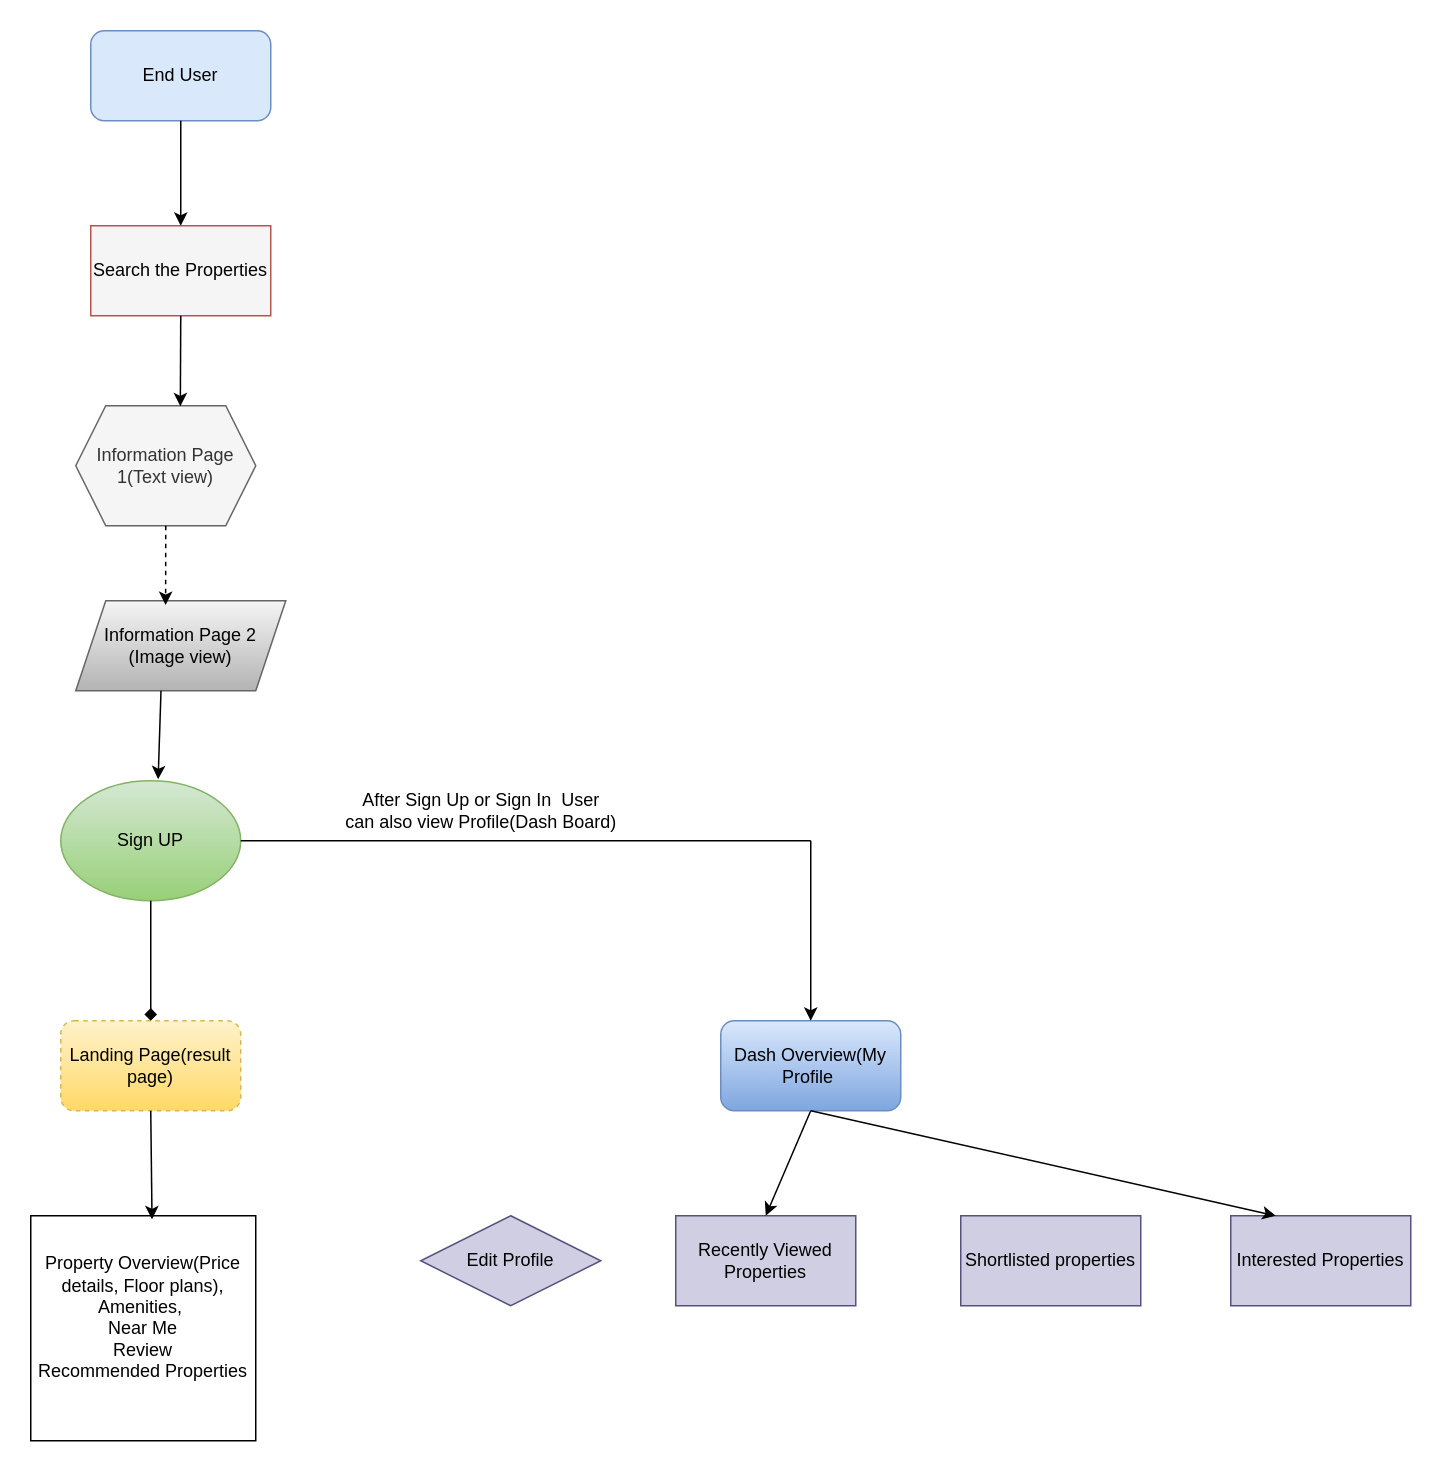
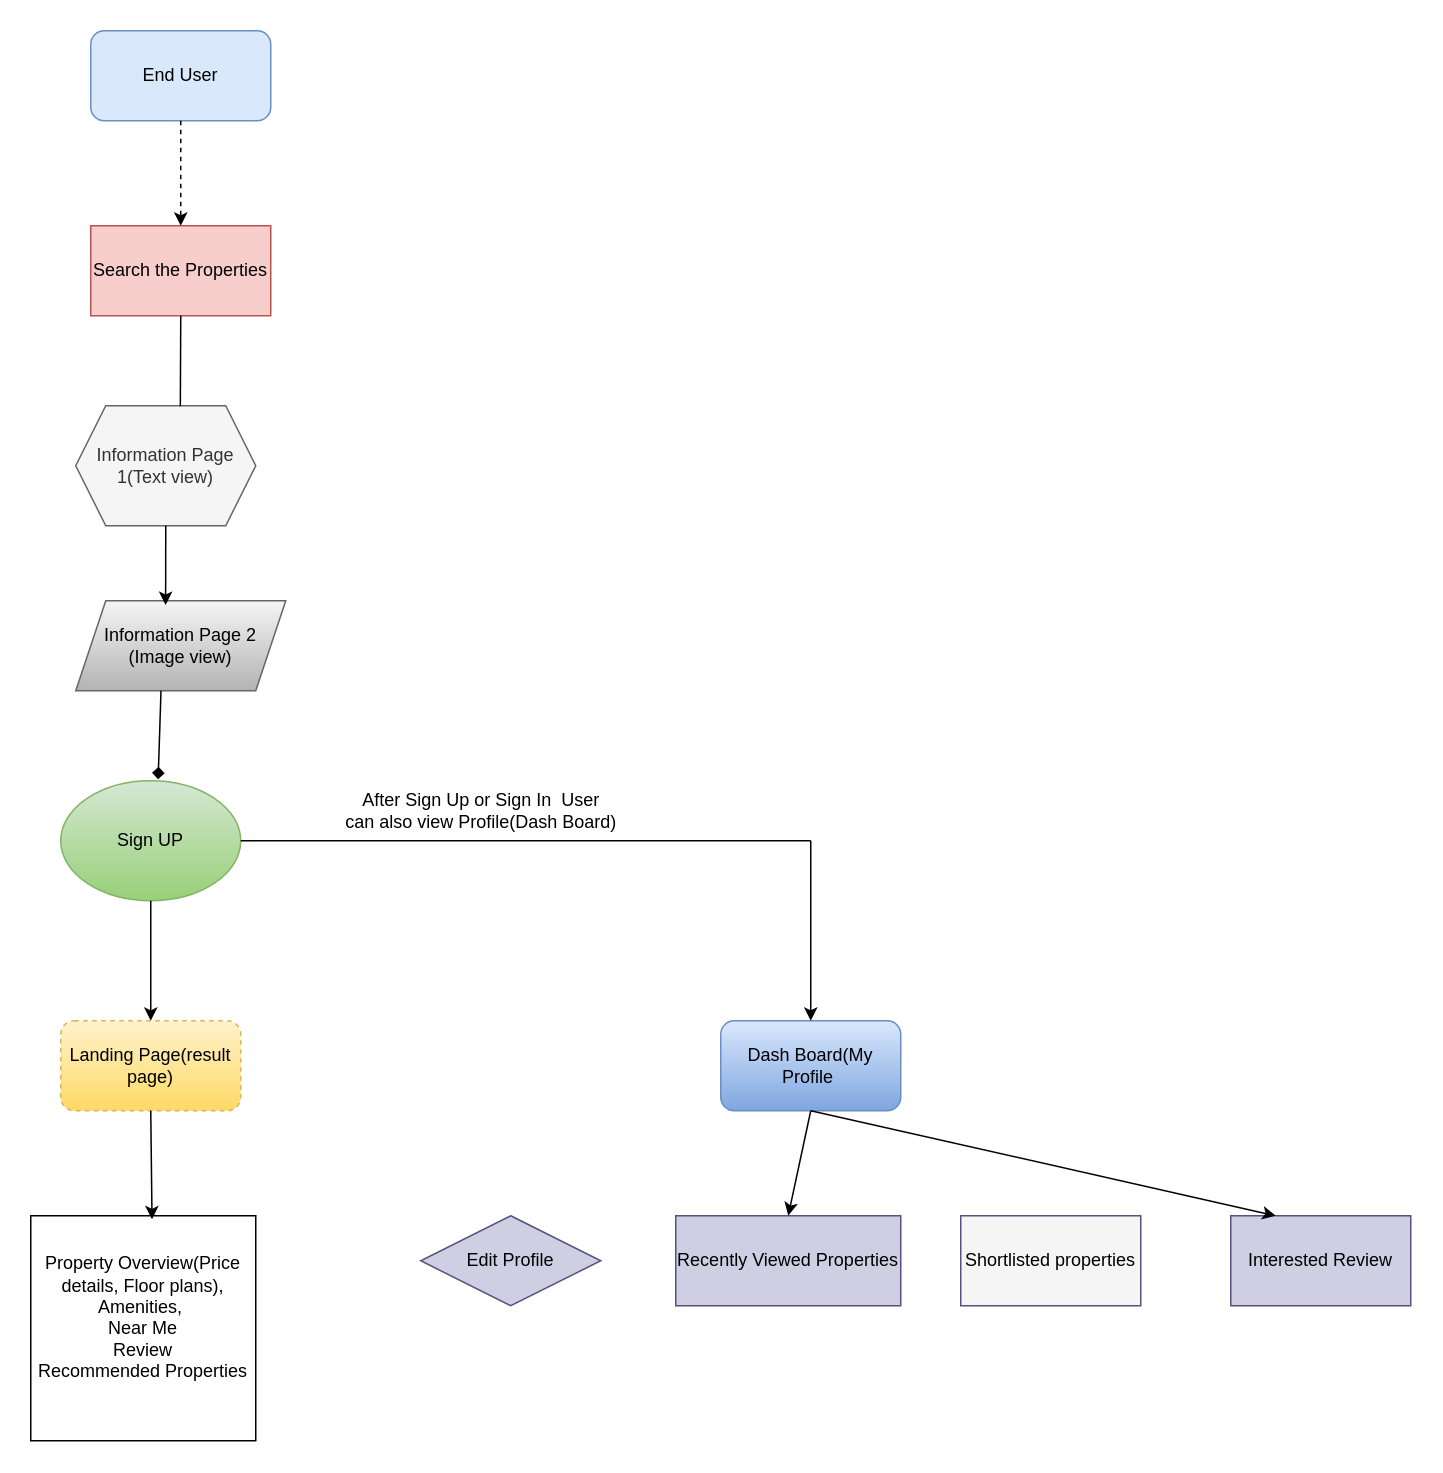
(181, 167) -> (181, 167)
(181, 271) -> (181, 271)
(180, 395) -> (180, 399)
(166, 561) -> (166, 561)
(159, 768) -> (159, 767)
(151, 1008) -> (151, 1009)
(811, 1066) -> (811, 1066)
(766, 1261) -> (788, 1261)
(1051, 1261) -> (1051, 1261)
(1321, 1261) -> (1321, 1261)
